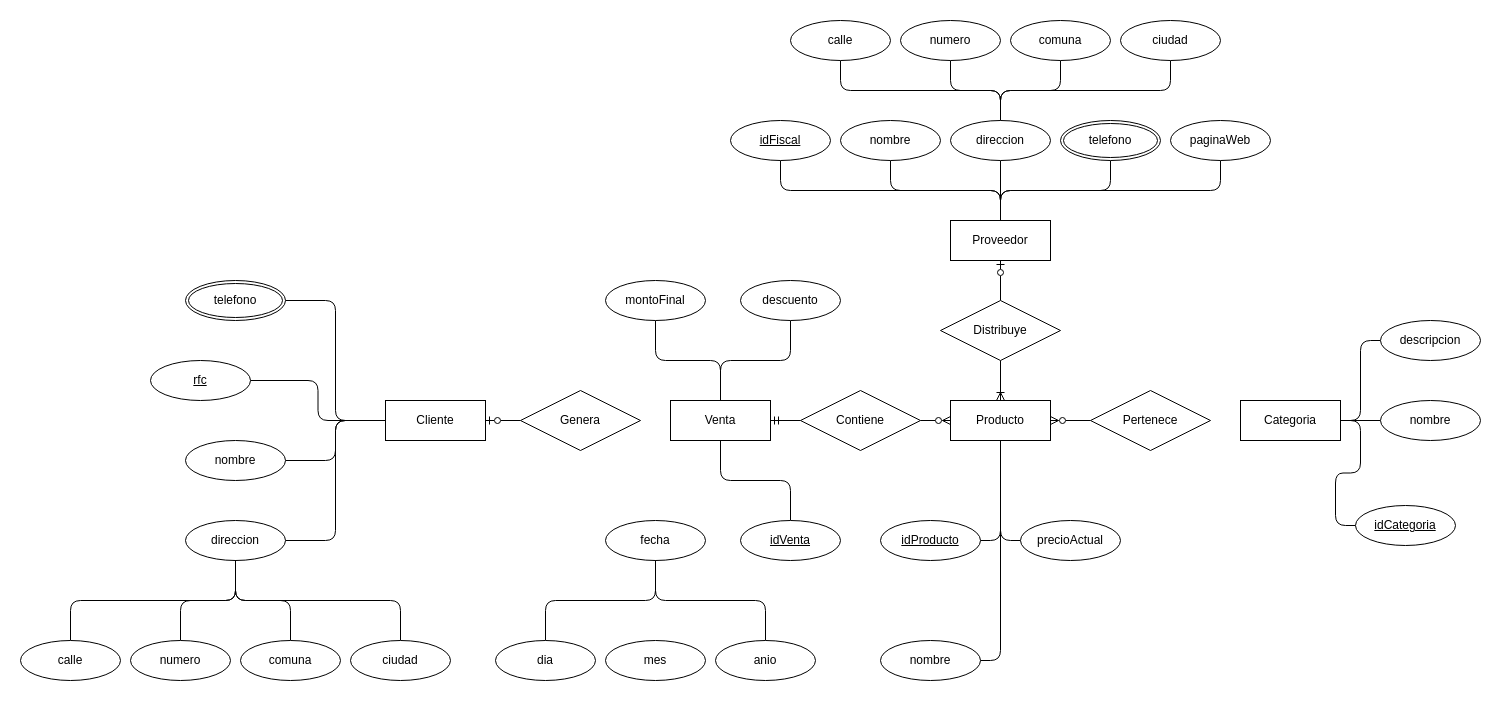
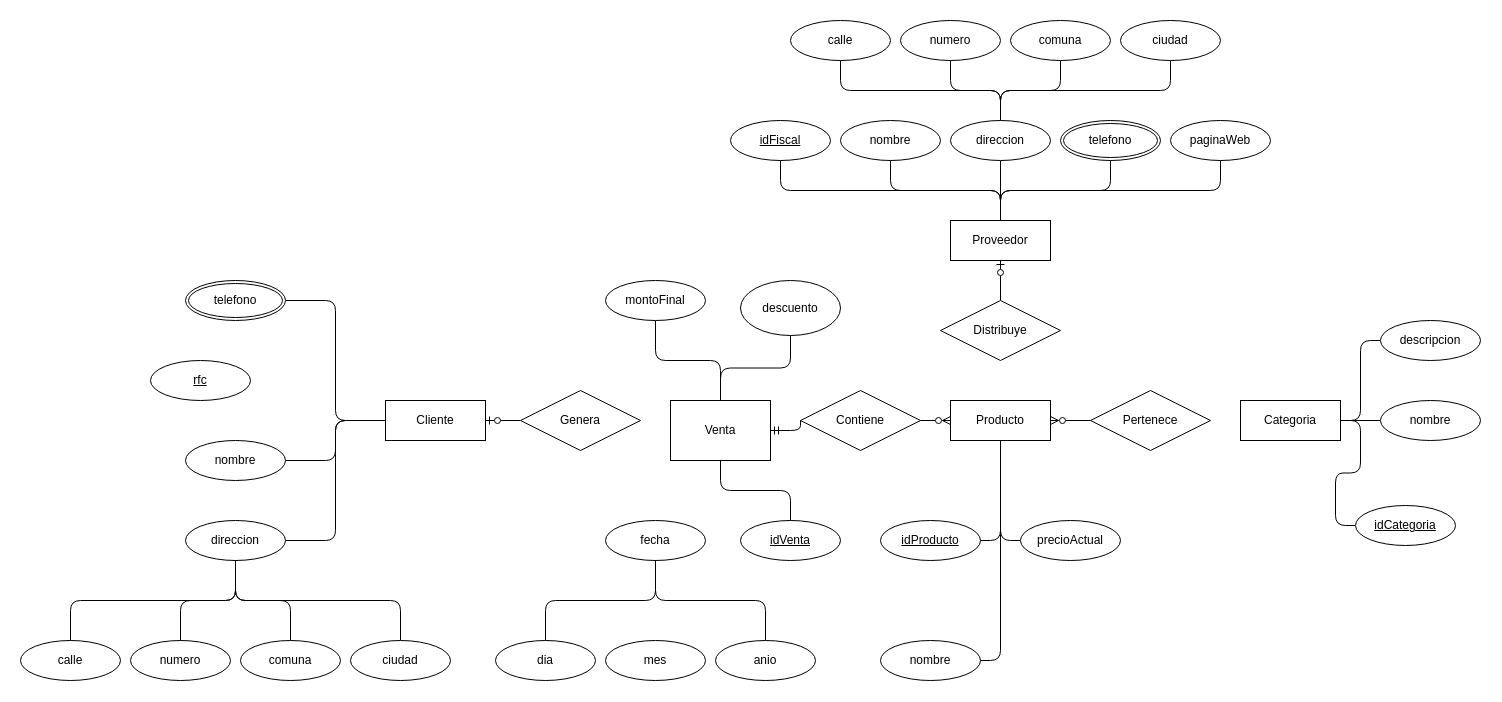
(791, 301) -> (791, 308)
(304, 381) -> none
(1001, 381) -> none
(721, 421) -> (721, 431)
